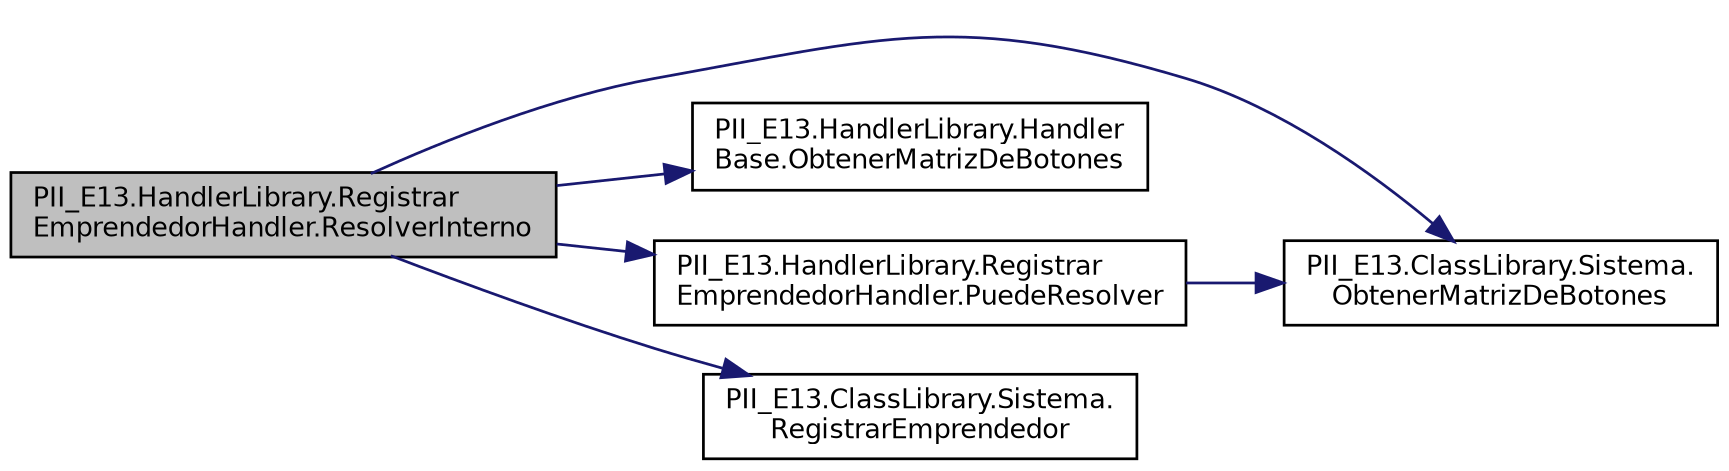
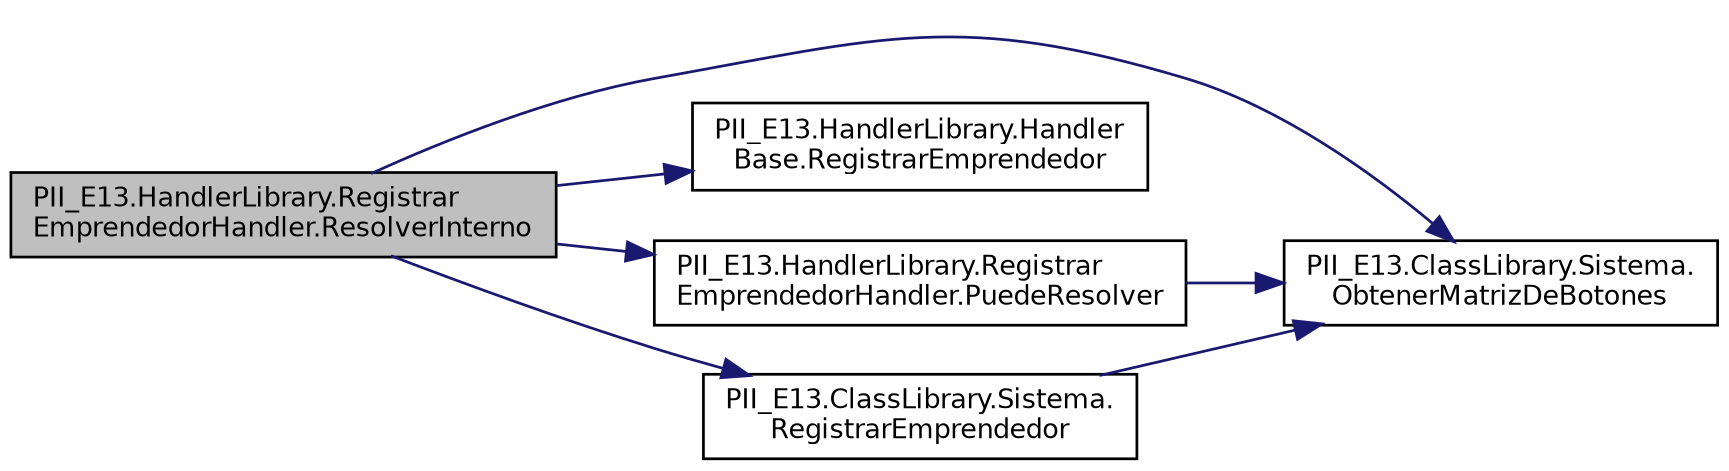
(920, 147) -> (920, 147)
none -> (1197, 353)
